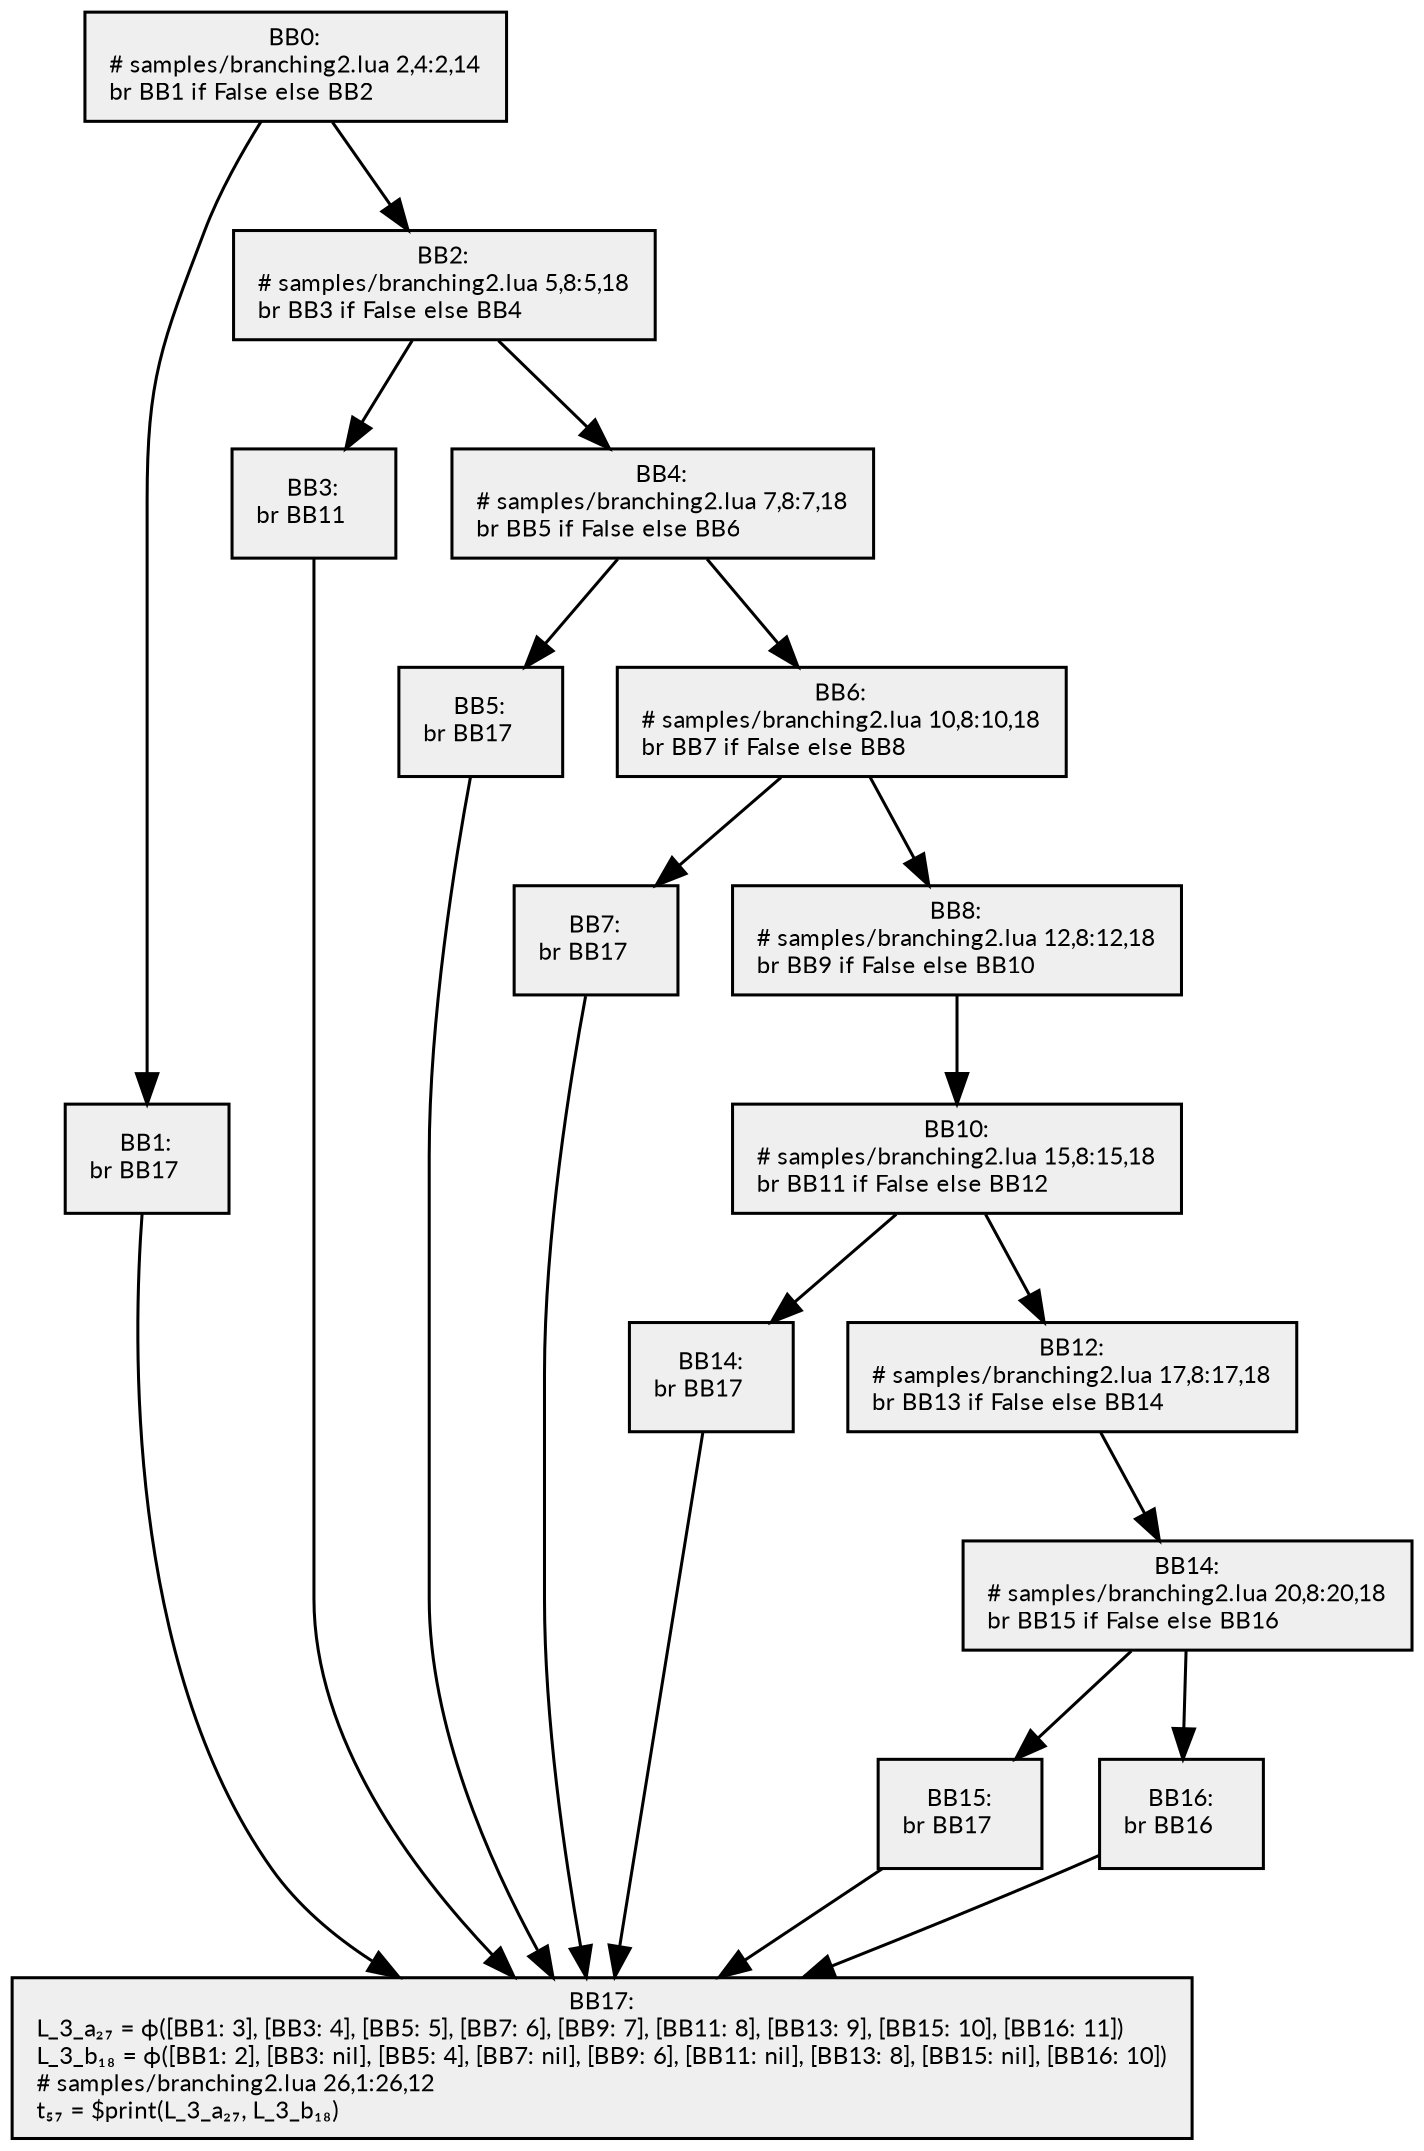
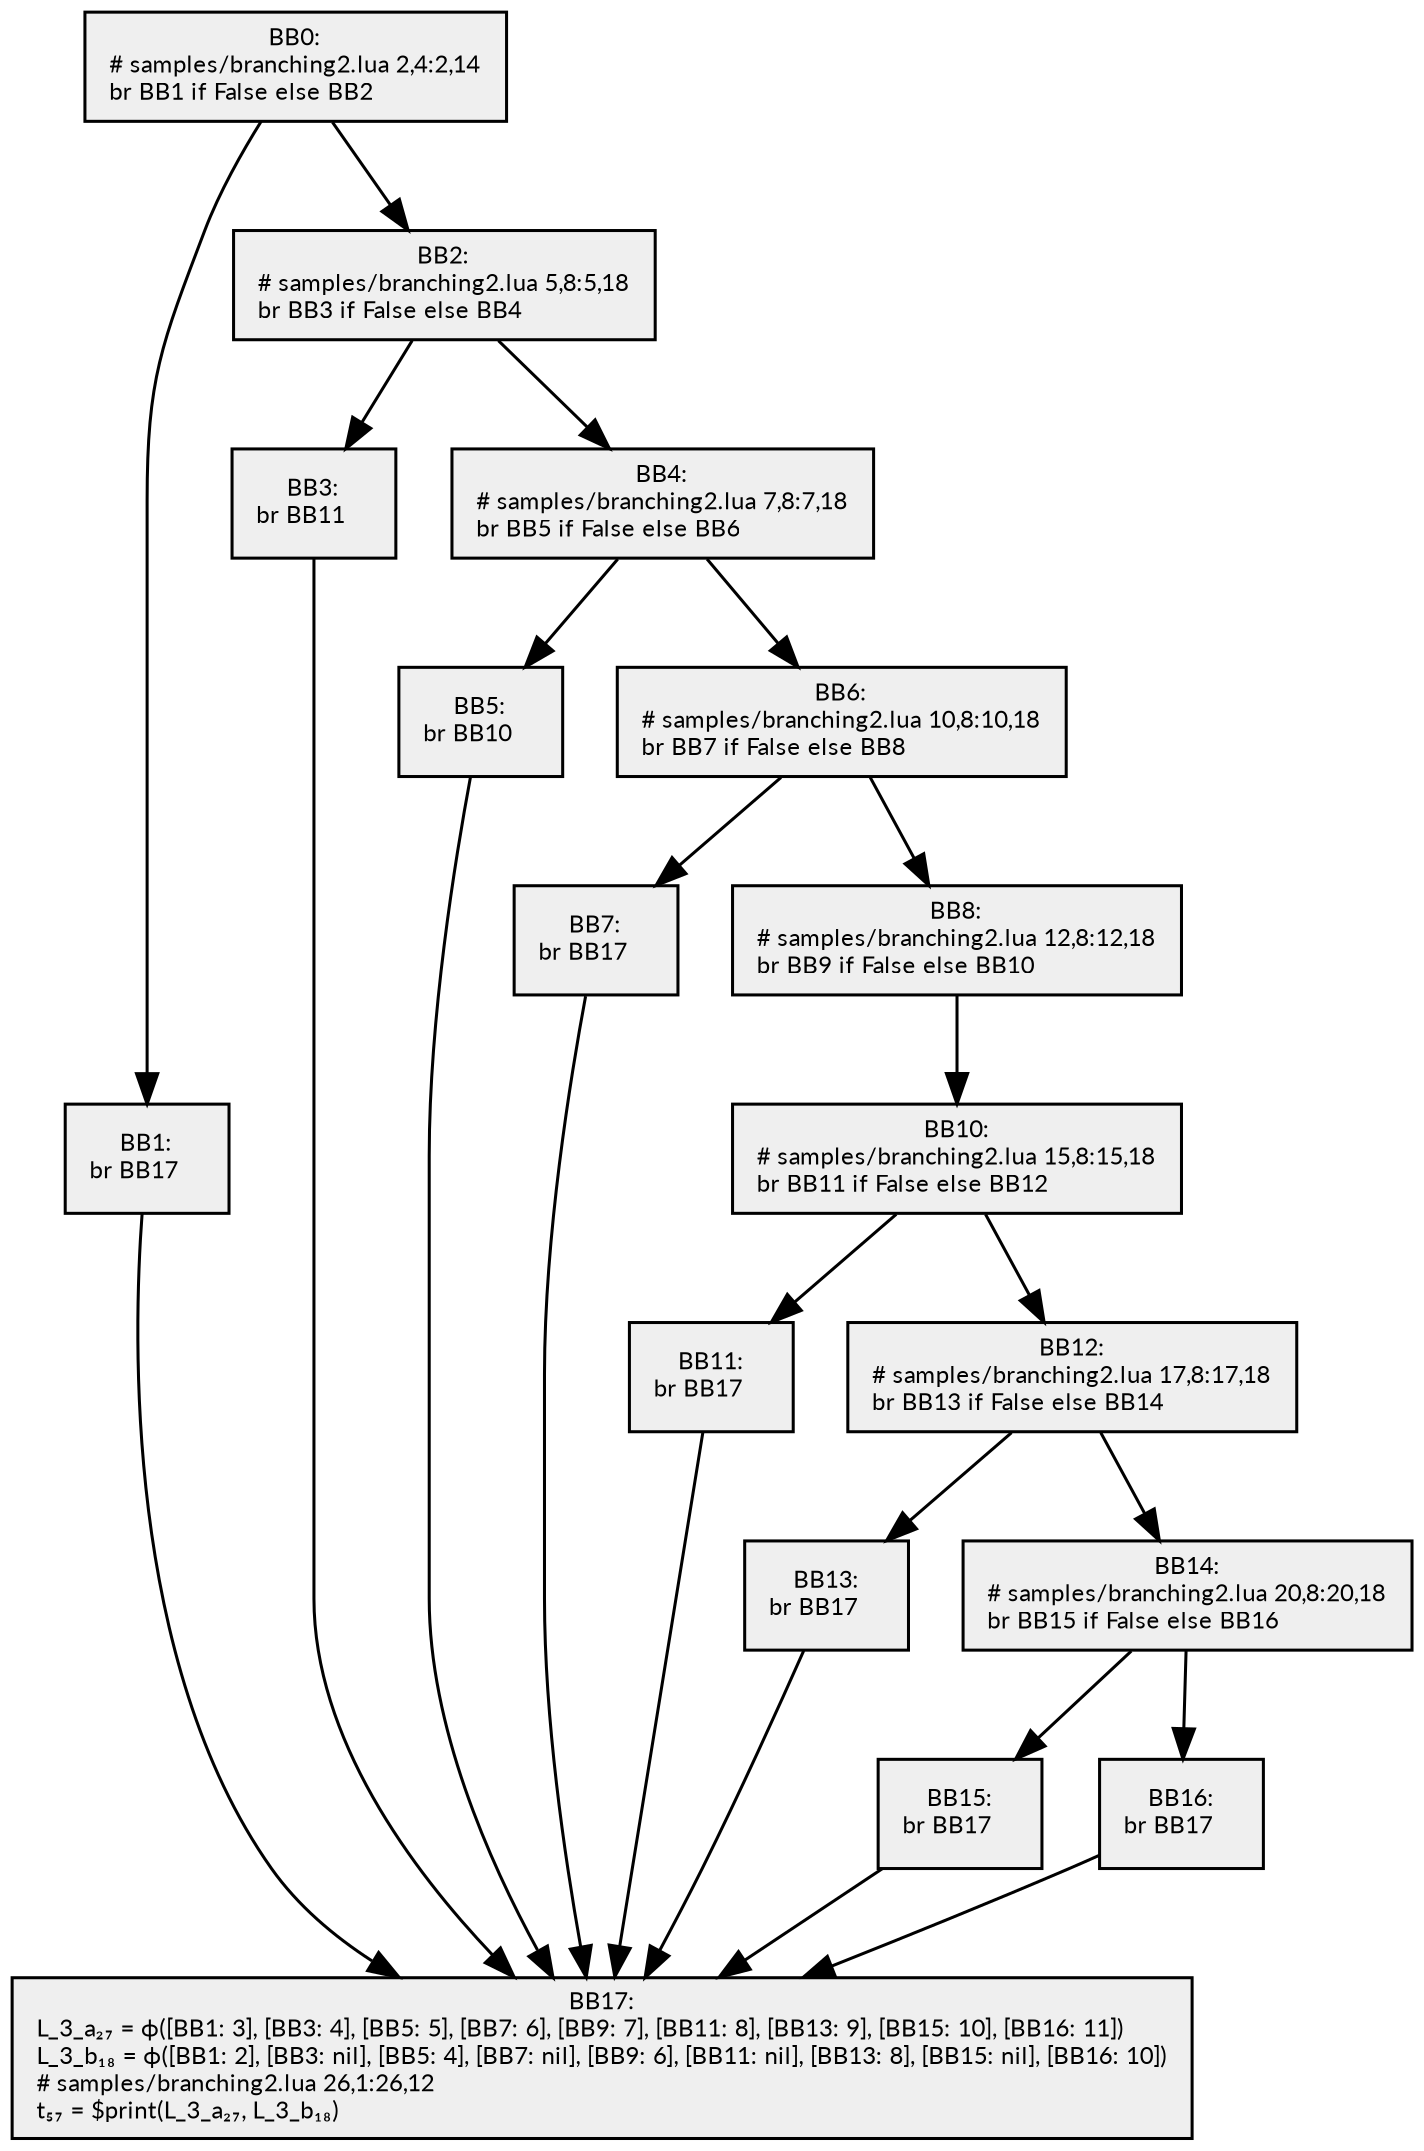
(481, 722) -> (481, 722)
(711, 1377) -> (711, 1377)
none -> (827, 1596)
(1181, 1814) -> (1181, 1814)
